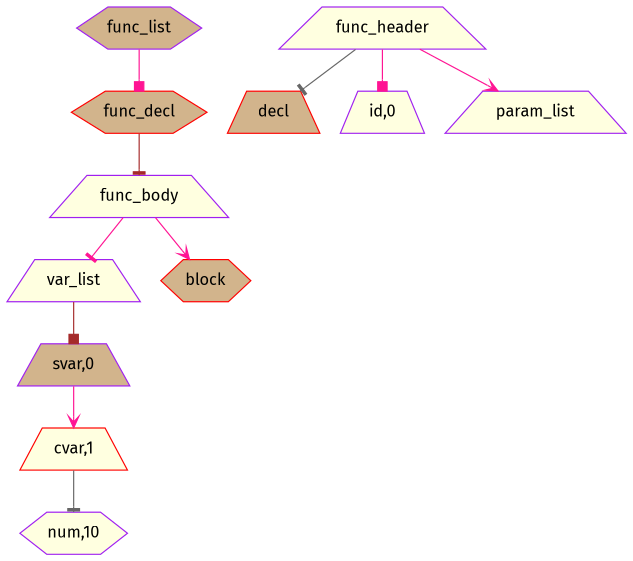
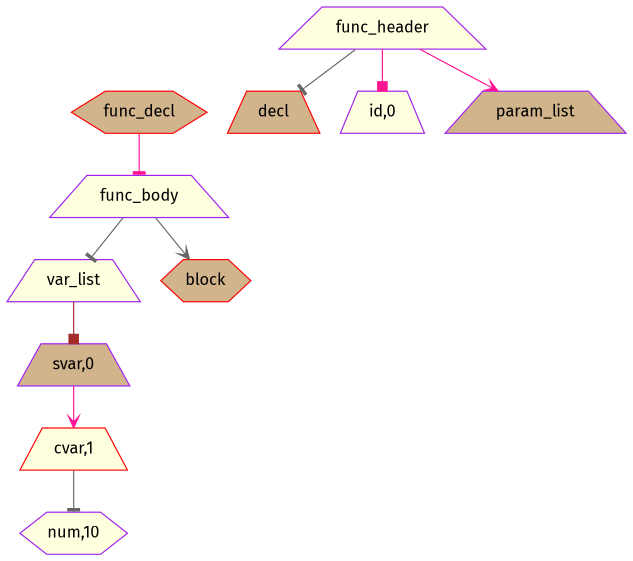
(139, 28) -> none
(536, 112) -> (536, 112)
(139, 152) -> (139, 152)
(169, 234) -> (169, 234)
(108, 236) -> (108, 236)
